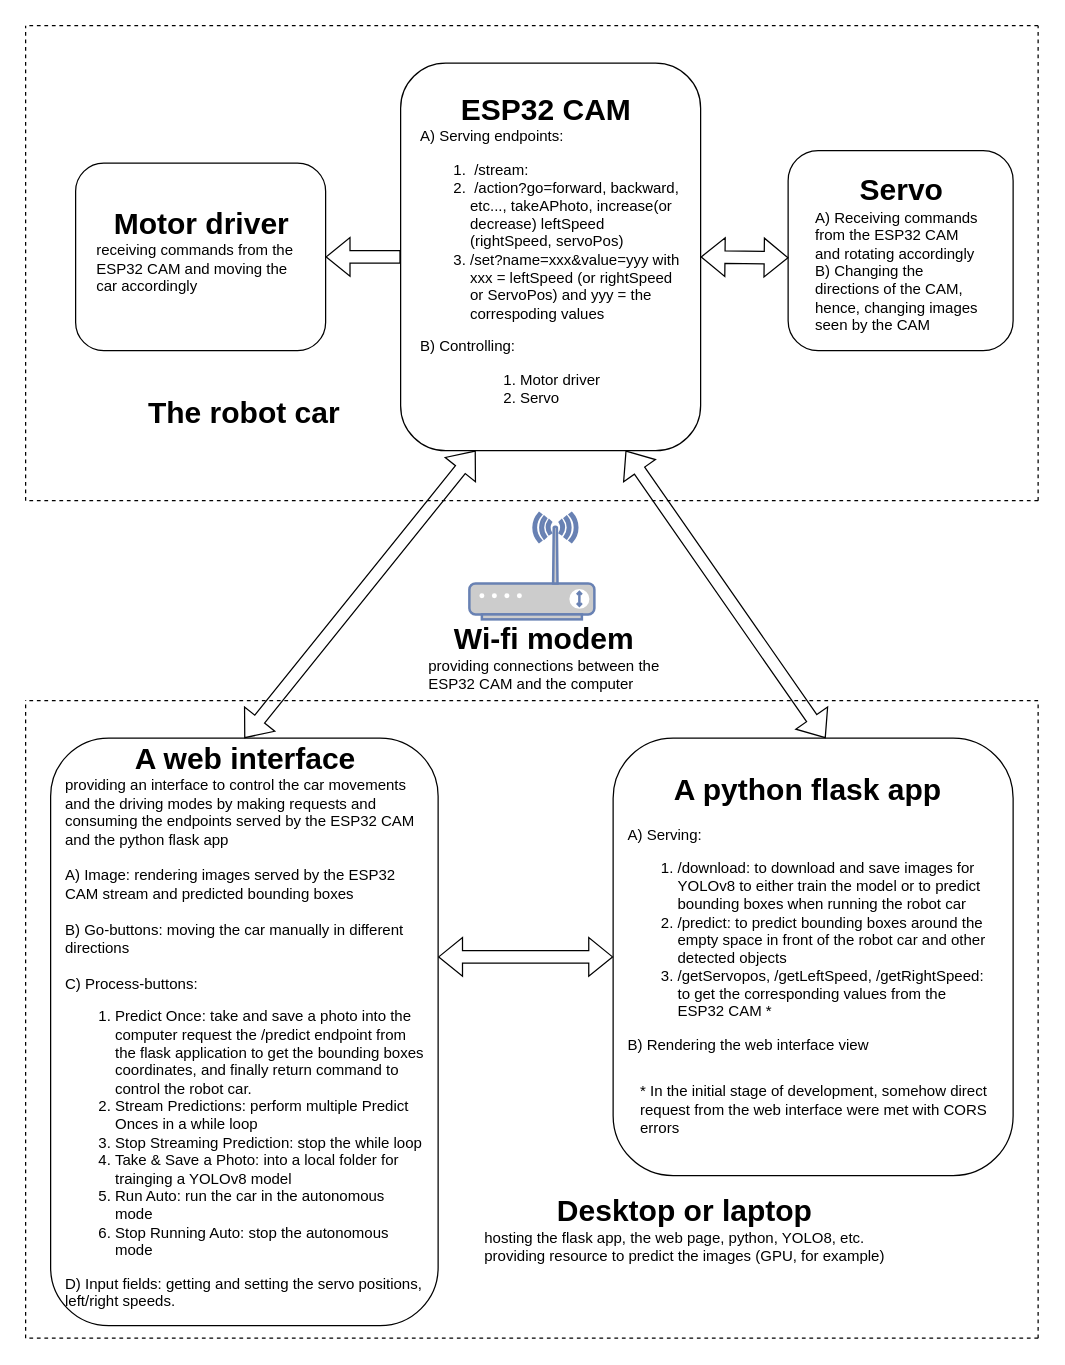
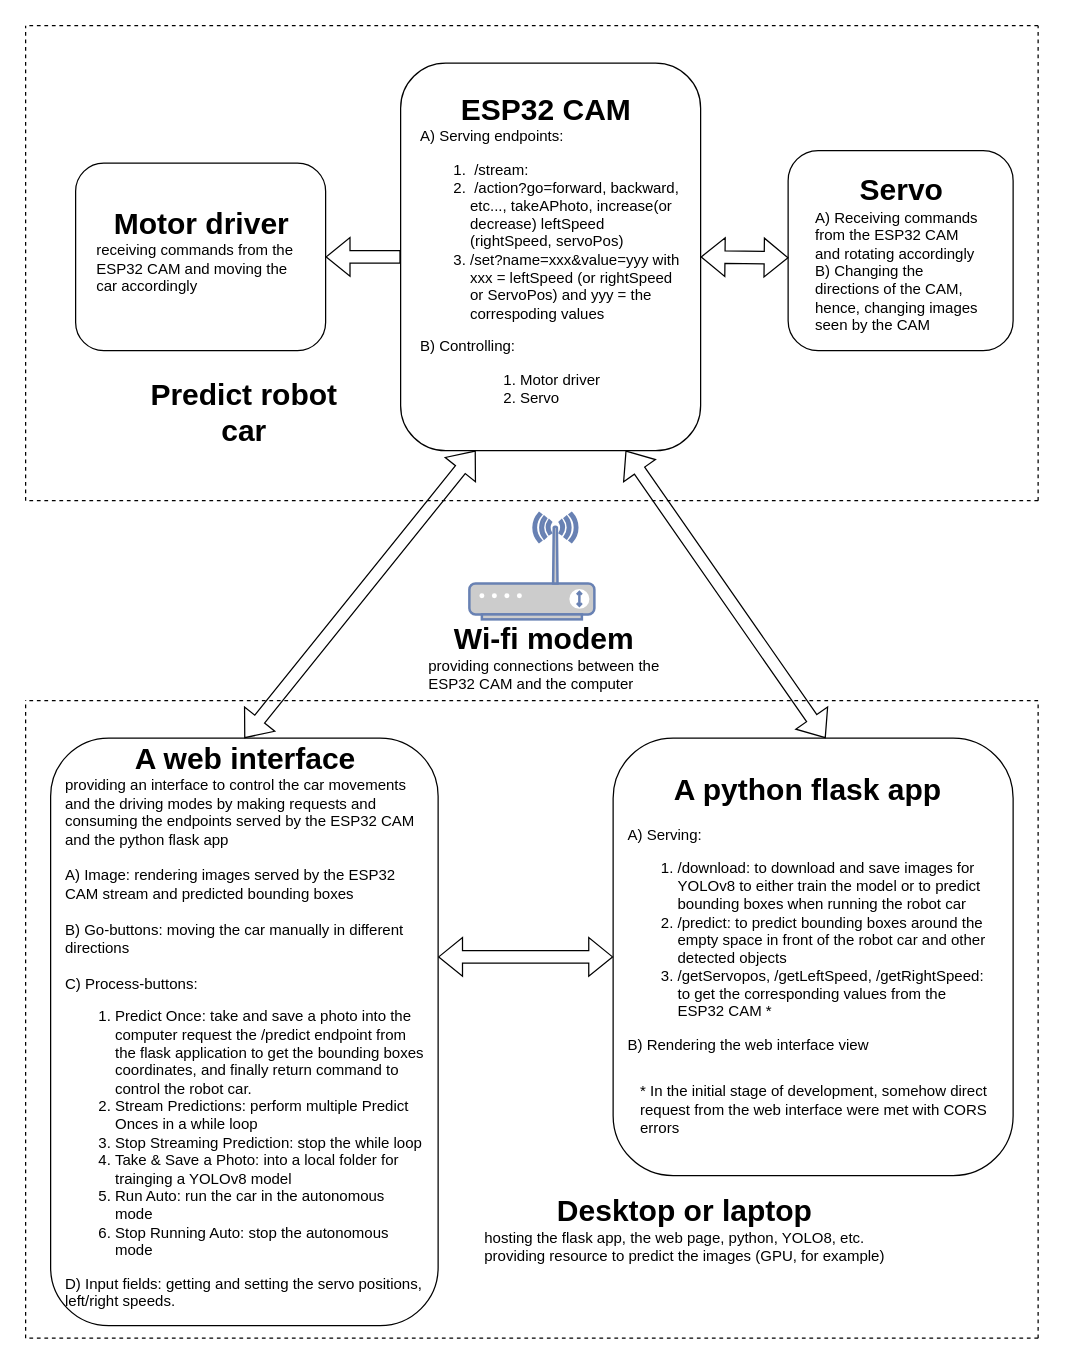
(244, 413) -> (244, 413)
